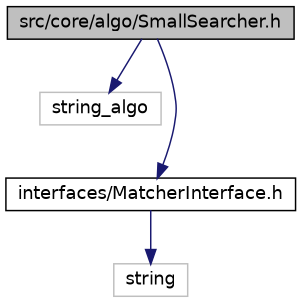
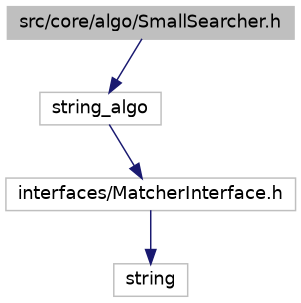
(151, 23) -> (151, 23)
(176, 101) -> (122, 145)
(151, 194) -> (151, 194)
